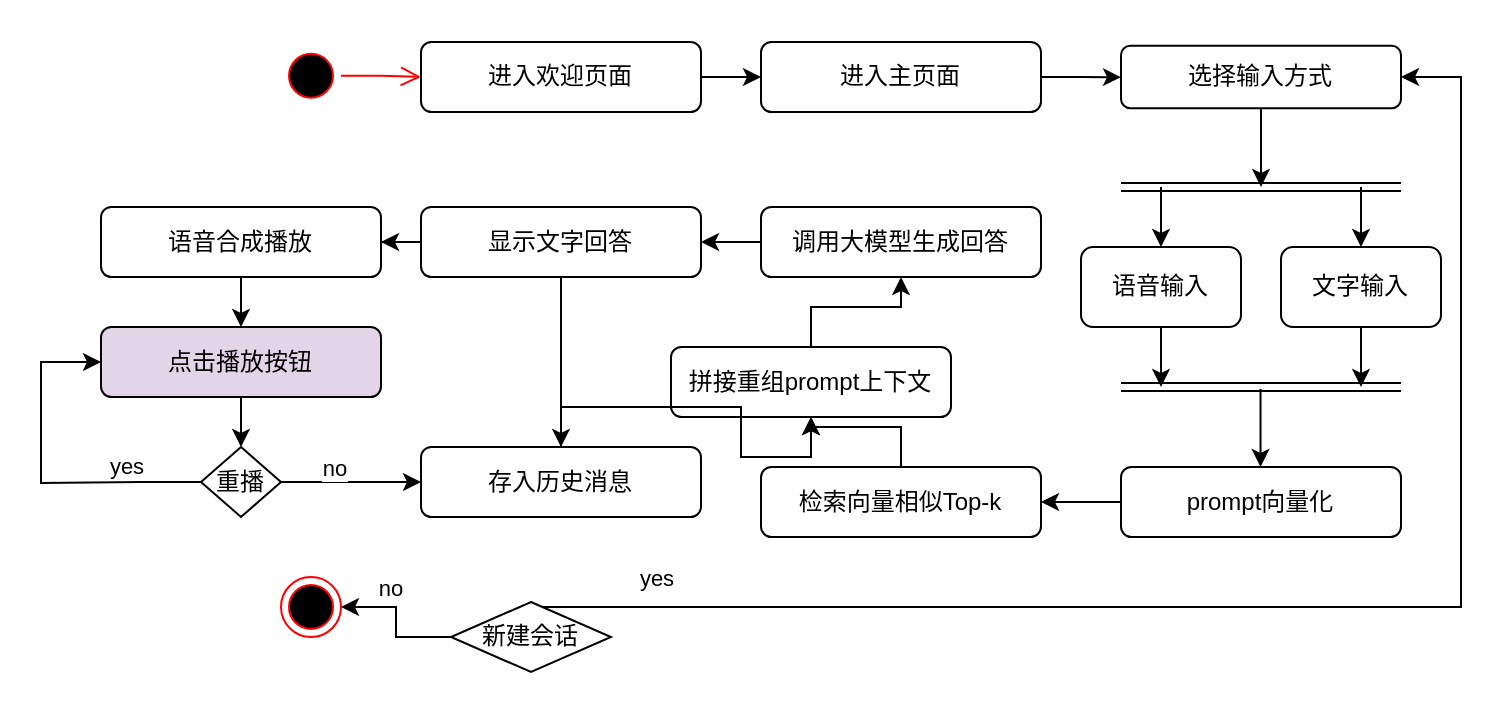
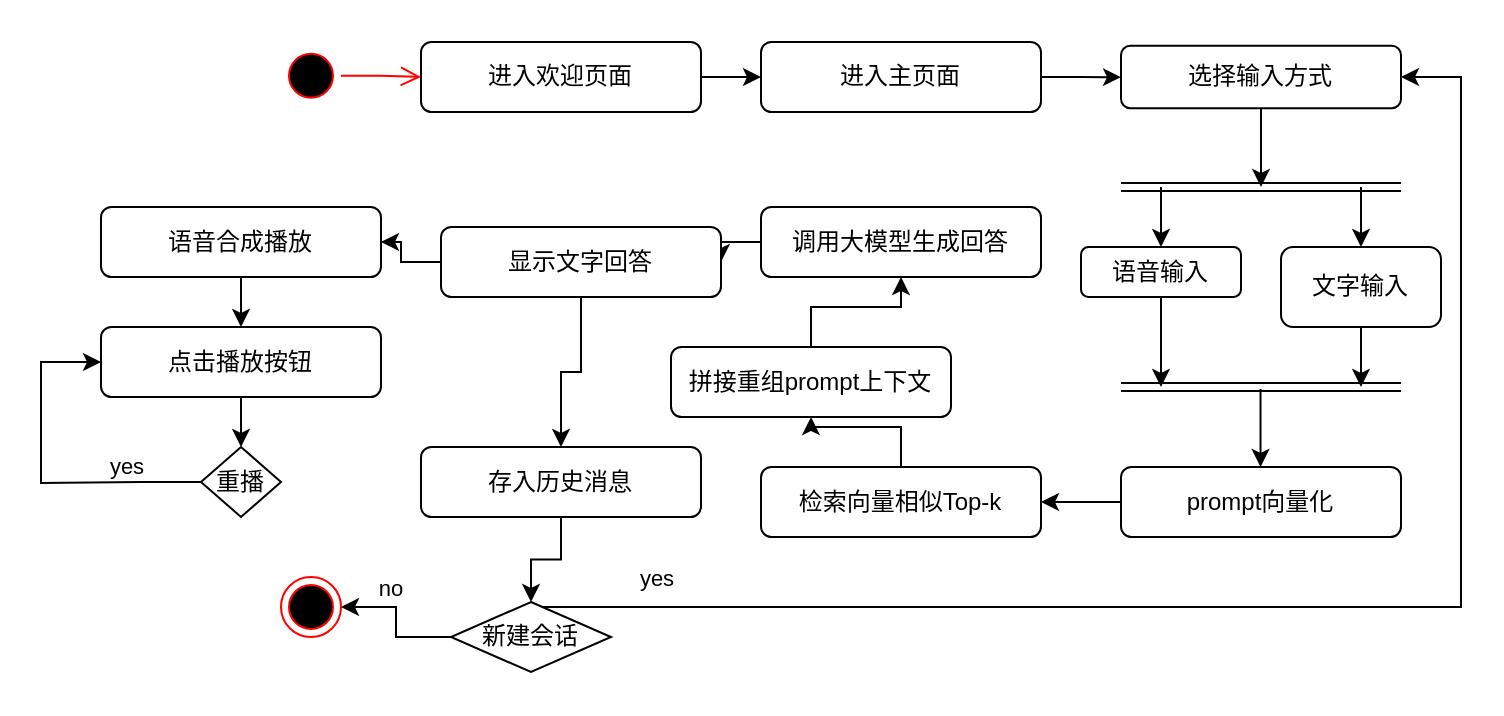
(561, 242) -> (581, 262)
(1161, 287) -> (1161, 272)
(241, 362) -> (241, 362)
(726, 407) -> (553, 560)
(344, 482) -> none
